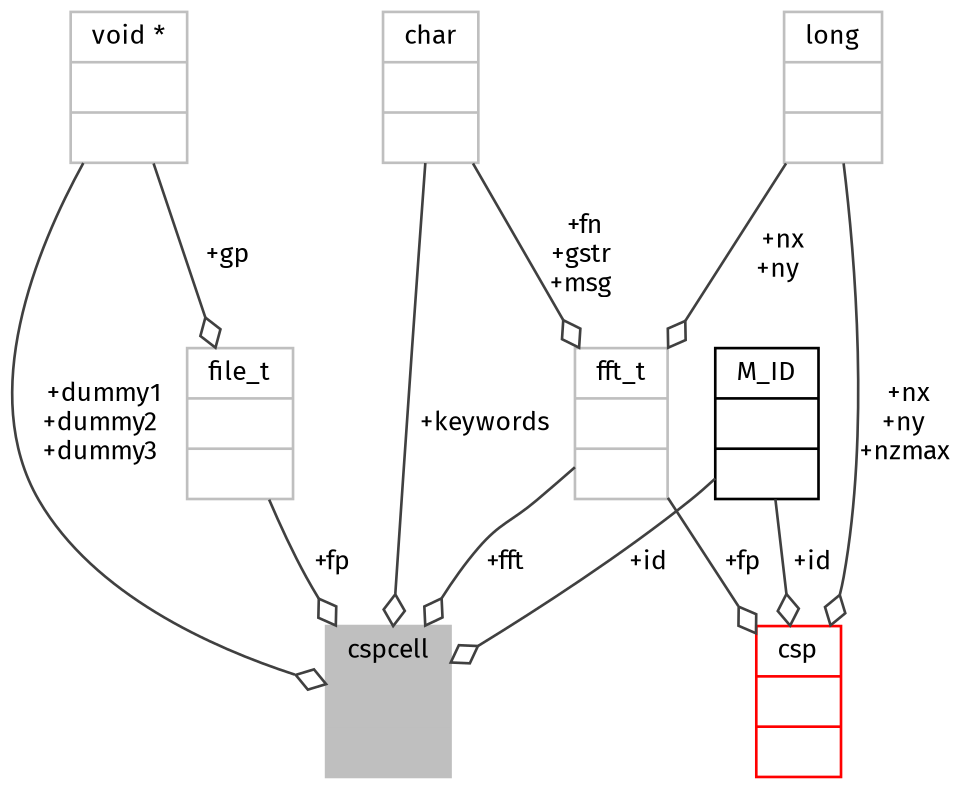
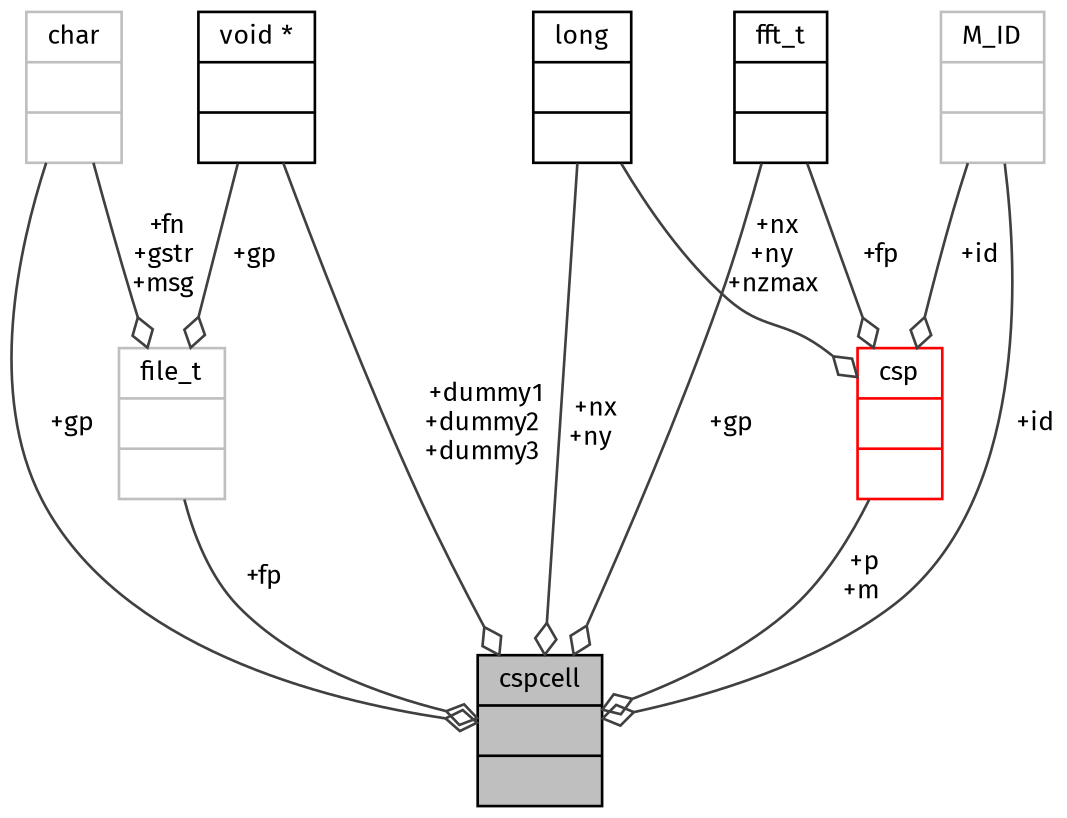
(129, 87) -> (257, 87)
(833, 87) -> (582, 87)
(518, 242) -> (115, 240)
(736, 242) -> (562, 393)
(481, 424) -> (69, 424)
(621, 424) -> (781, 87)
(767, 424) -> (993, 87)
(502, 563) -> (728, 424)
none -> (773, 624)
(388, 702) -> (540, 731)
